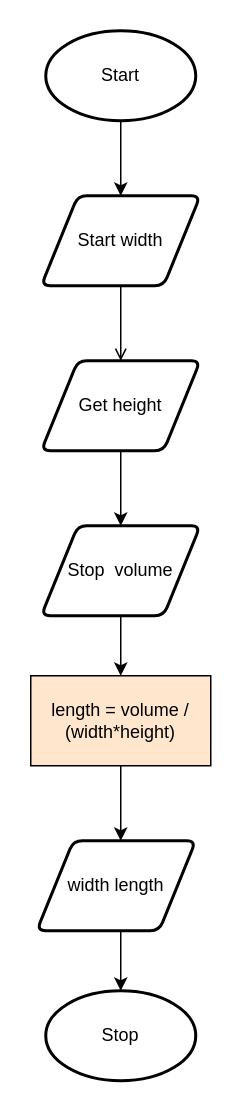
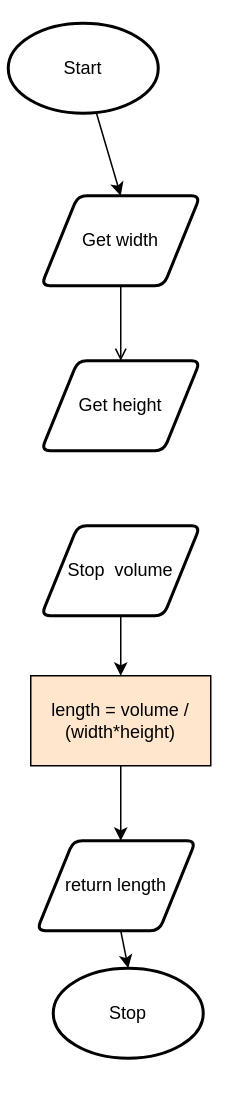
(121, 76) -> (83, 68)
(121, 241) -> (121, 241)
(121, 483) -> none
(116, 886) -> (116, 886)
(121, 1036) -> (128, 1013)
